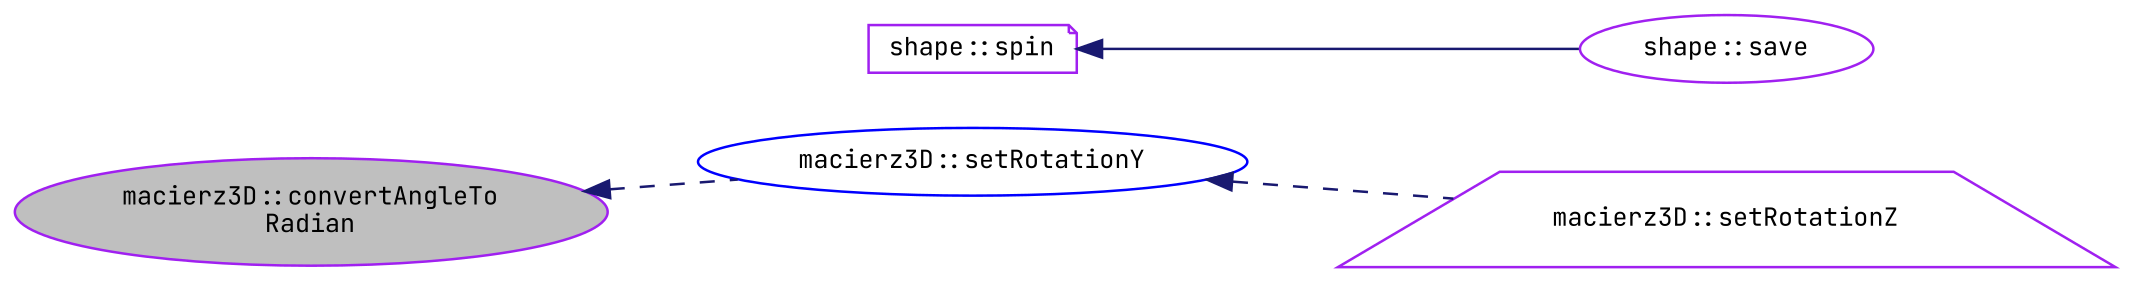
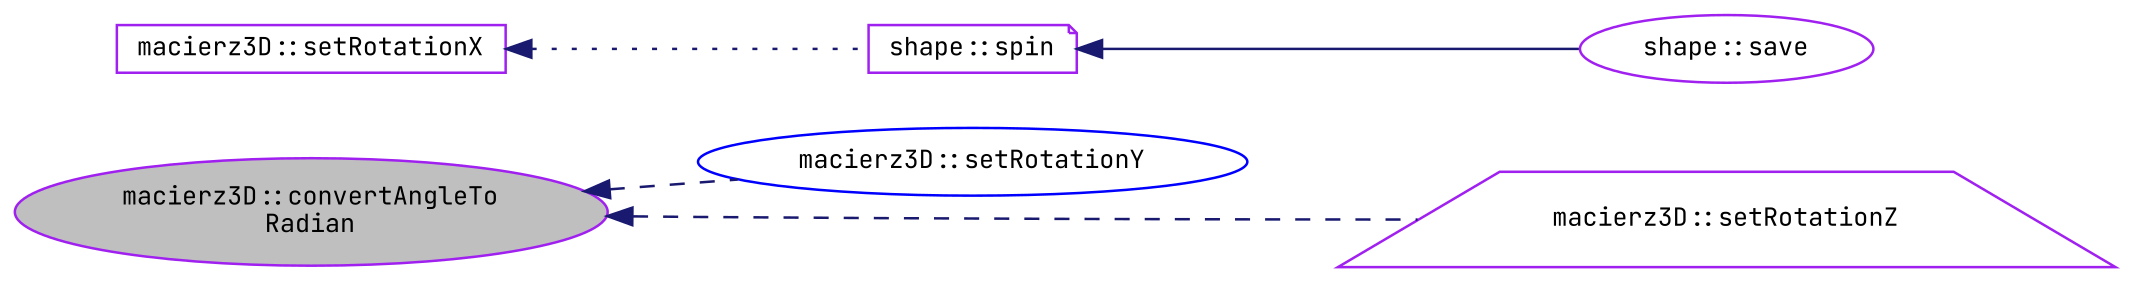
none -> (311, 49)
(1343, 190) -> (1025, 219)
